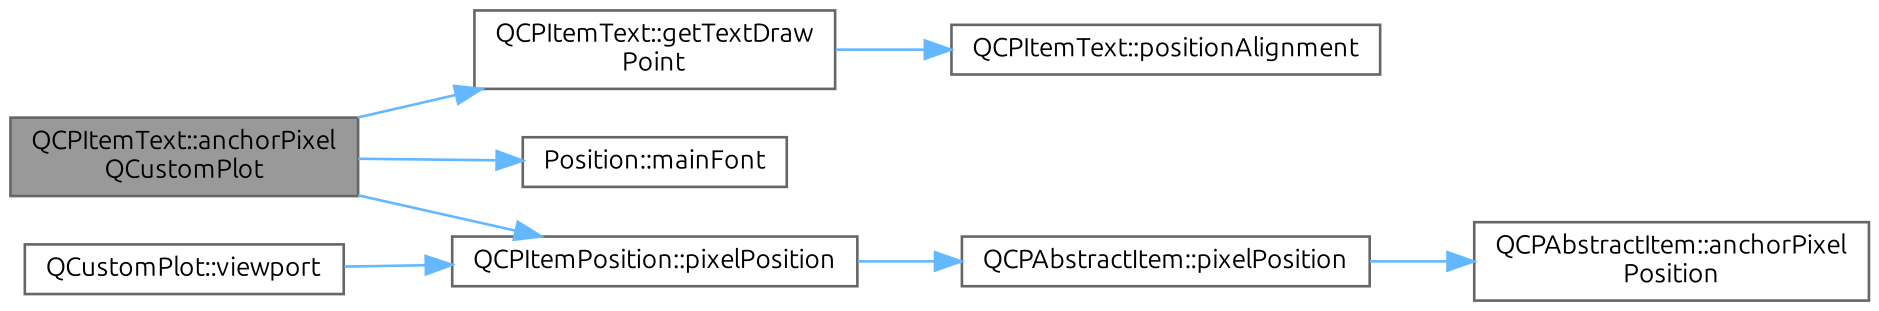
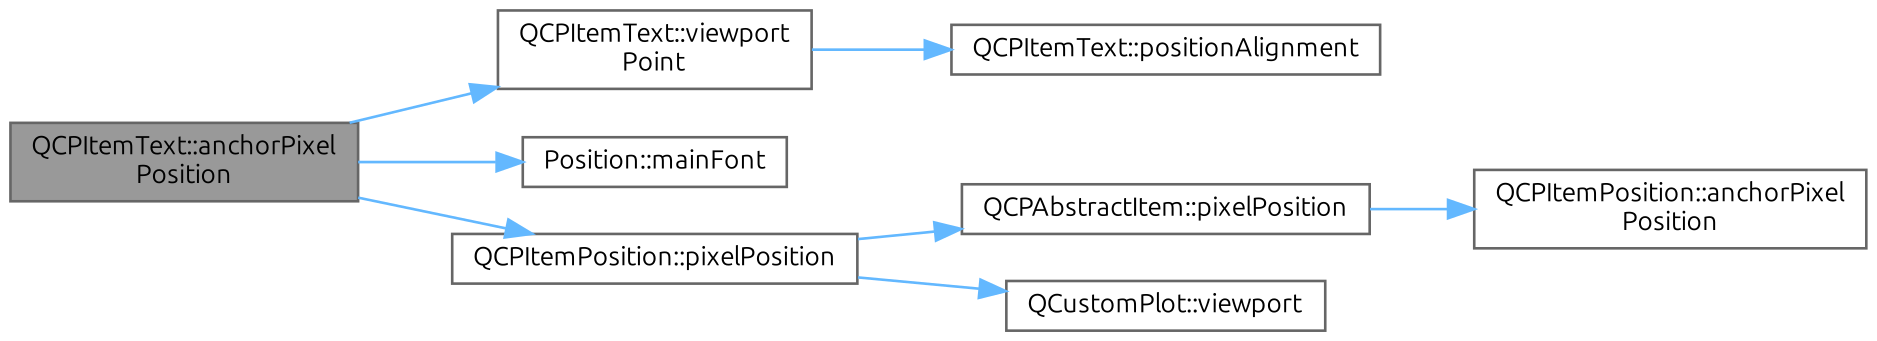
(655, 50) -> (655, 50)
(184, 157) -> (184, 162)
(1672, 261) -> (1670, 209)
(385, 266) -> (918, 283)
